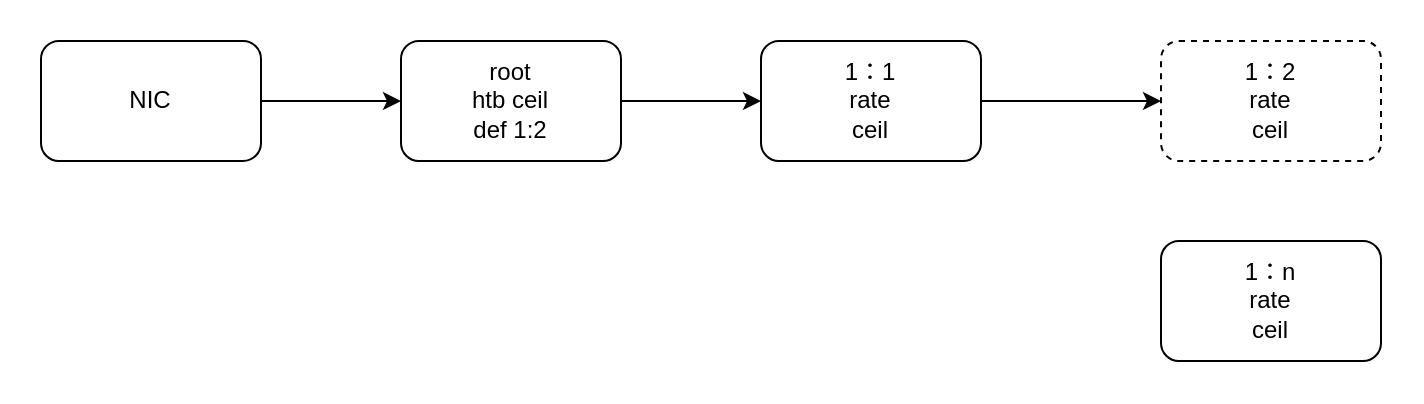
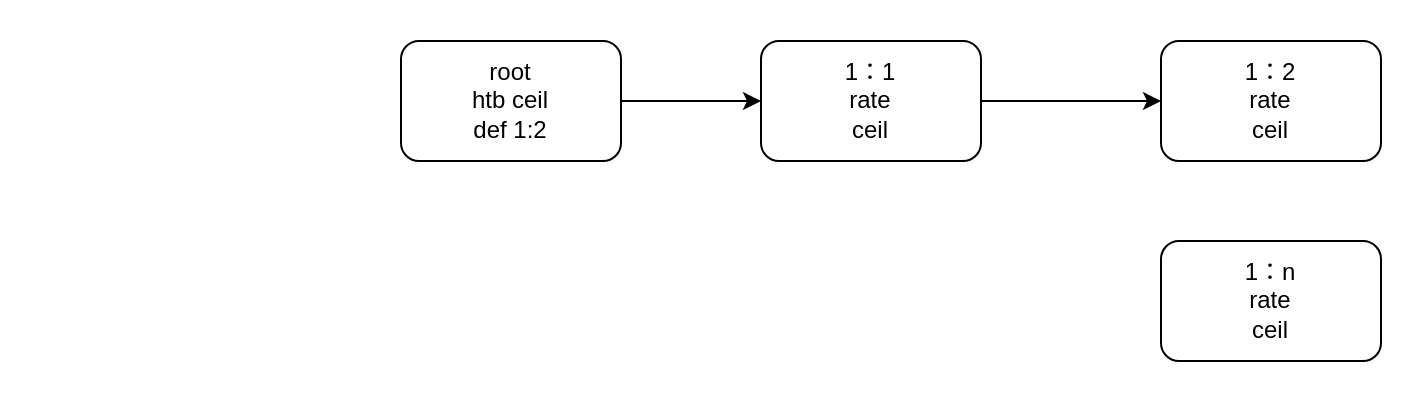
(151, 101) -> none
(324, 101) -> none
(1271, 101) -> (1271, 101)
